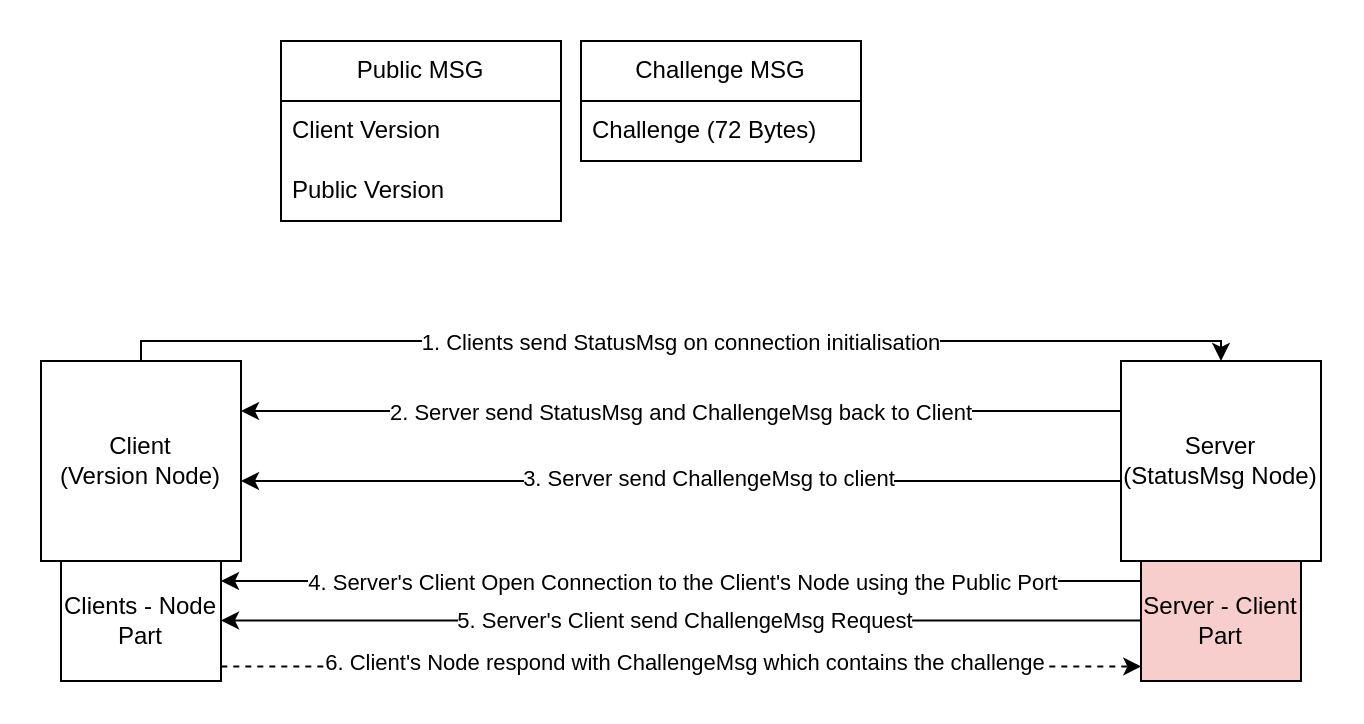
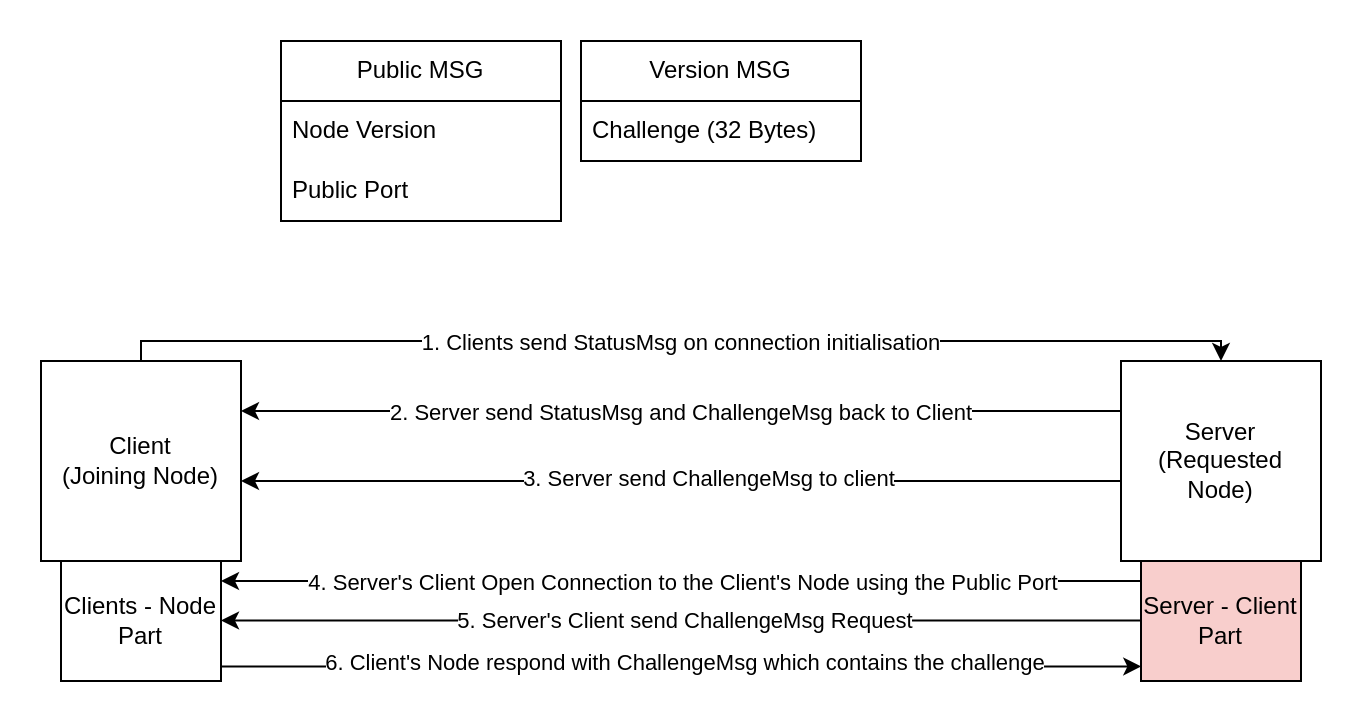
(721, 71) -> (721, 71)
(375, 131) -> (367, 131)
(715, 131) -> (715, 131)
(375, 191) -> (358, 191)
(141, 461) -> (141, 461)
(1221, 461) -> (1221, 461)
(276, 666) -> (276, 666)
